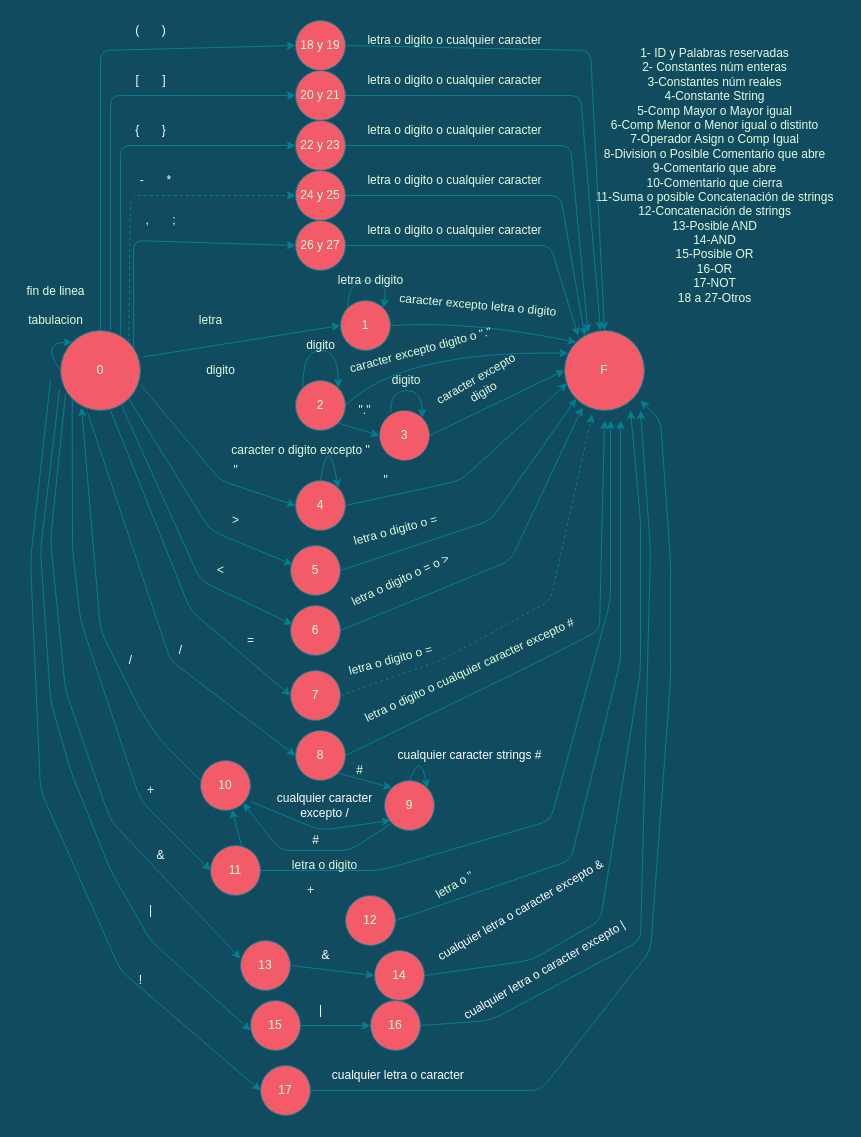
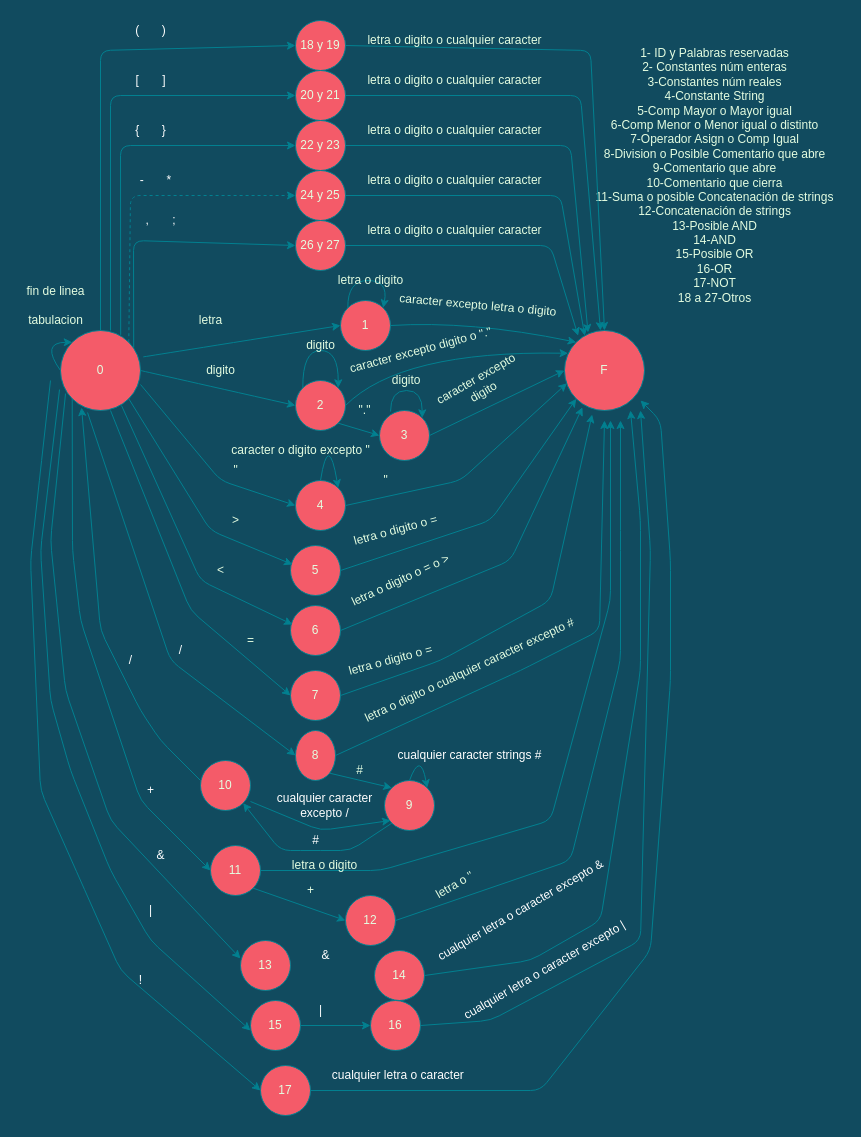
none -> (215, 387)
(405, 436) -> (405, 436)
(530, 612) -> (530, 612)
(321, 756) -> (316, 756)
(238, 831) -> (296, 903)
(329, 970) -> none
